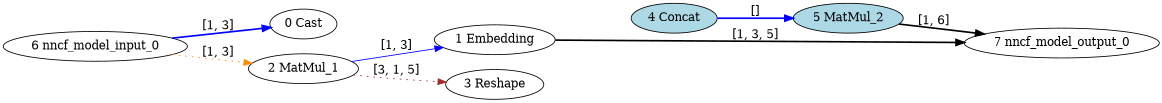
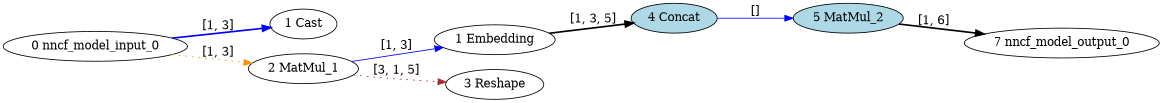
(751, 18) -> (751, 18)
(303, 24) -> (303, 24)
(756, 41) -> (587, 29)
(95, 46) -> (95, 46)
